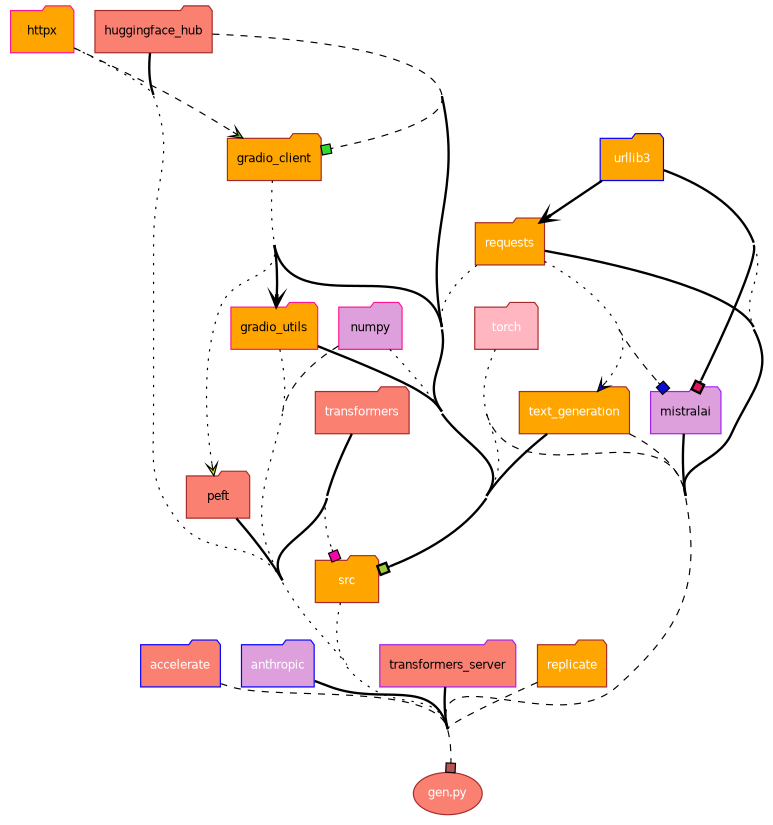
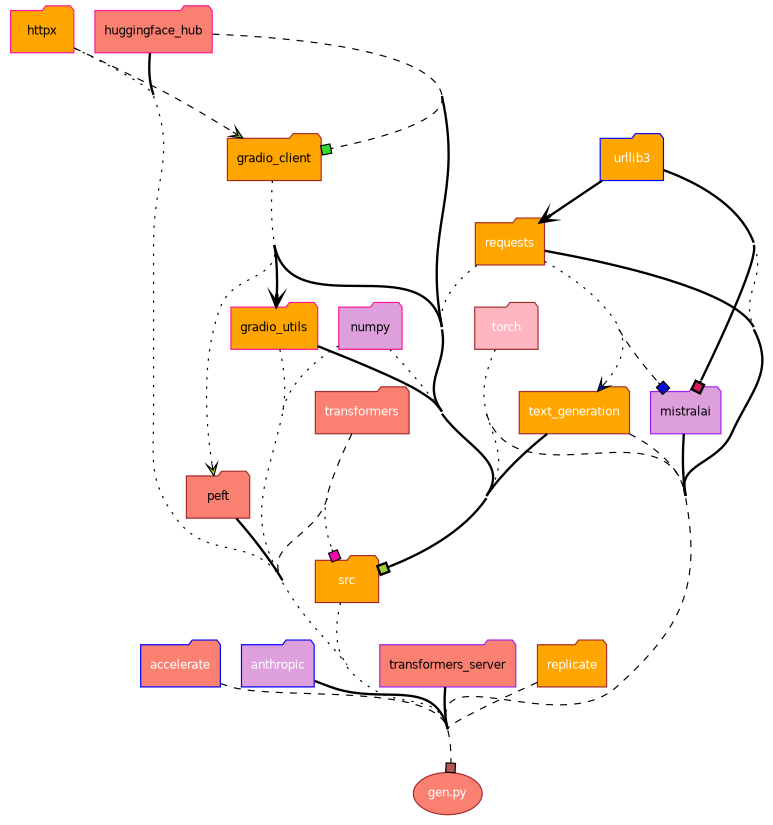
(154, 32) -> (154, 32)
(304, 373) -> (304, 373)
(338, 464) -> (338, 464)
